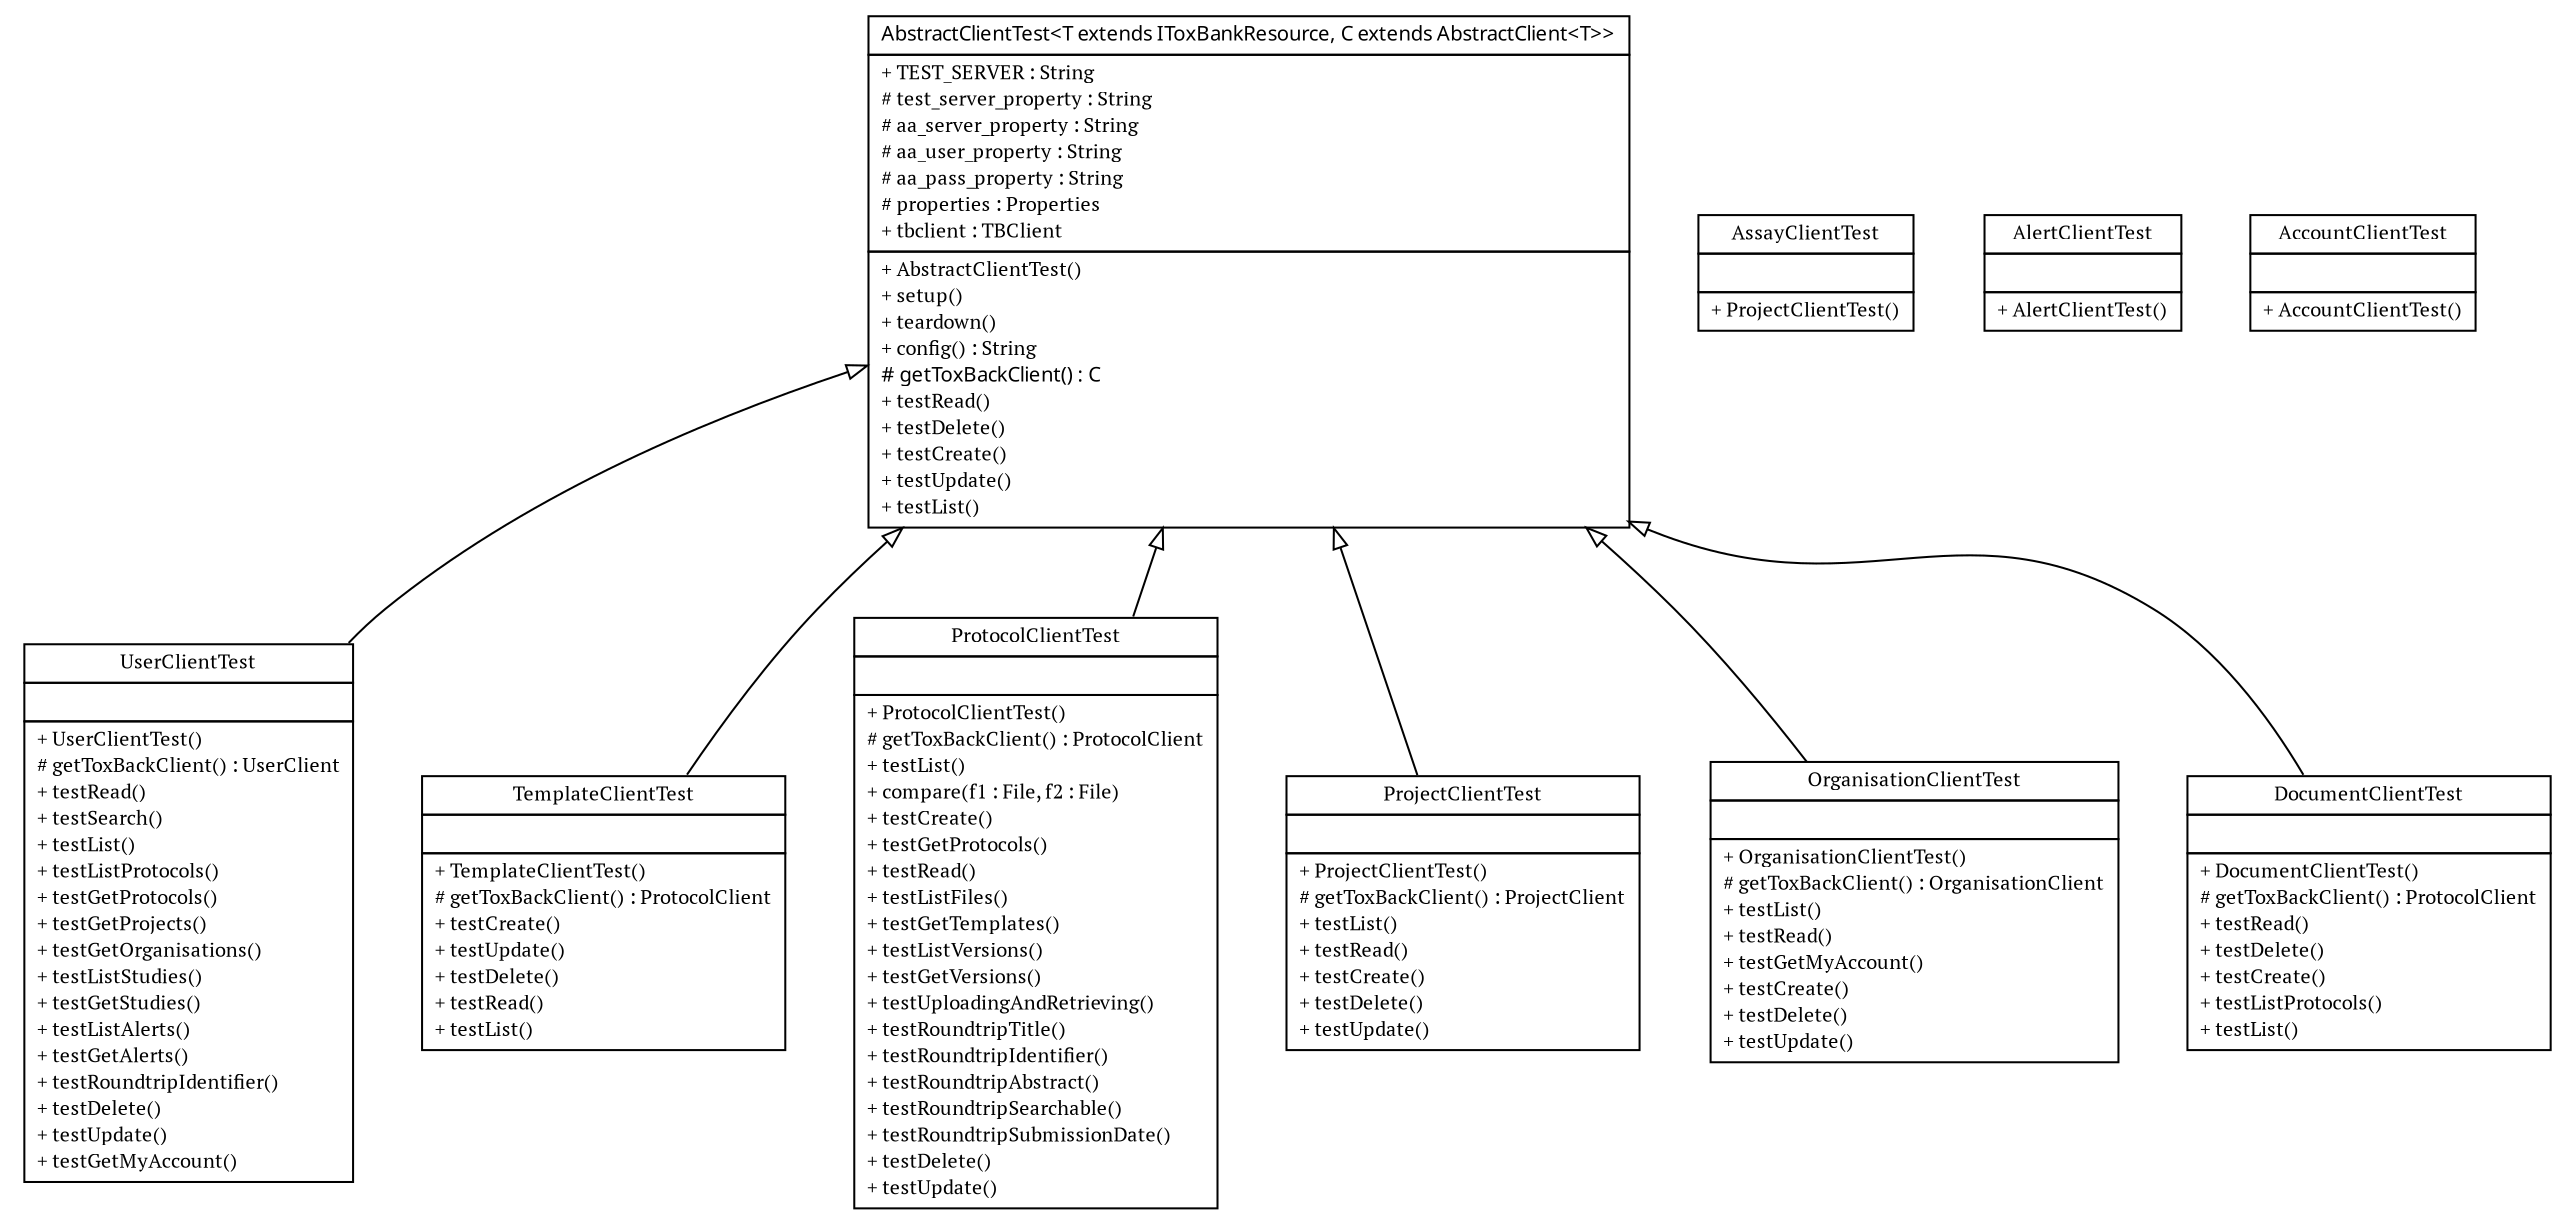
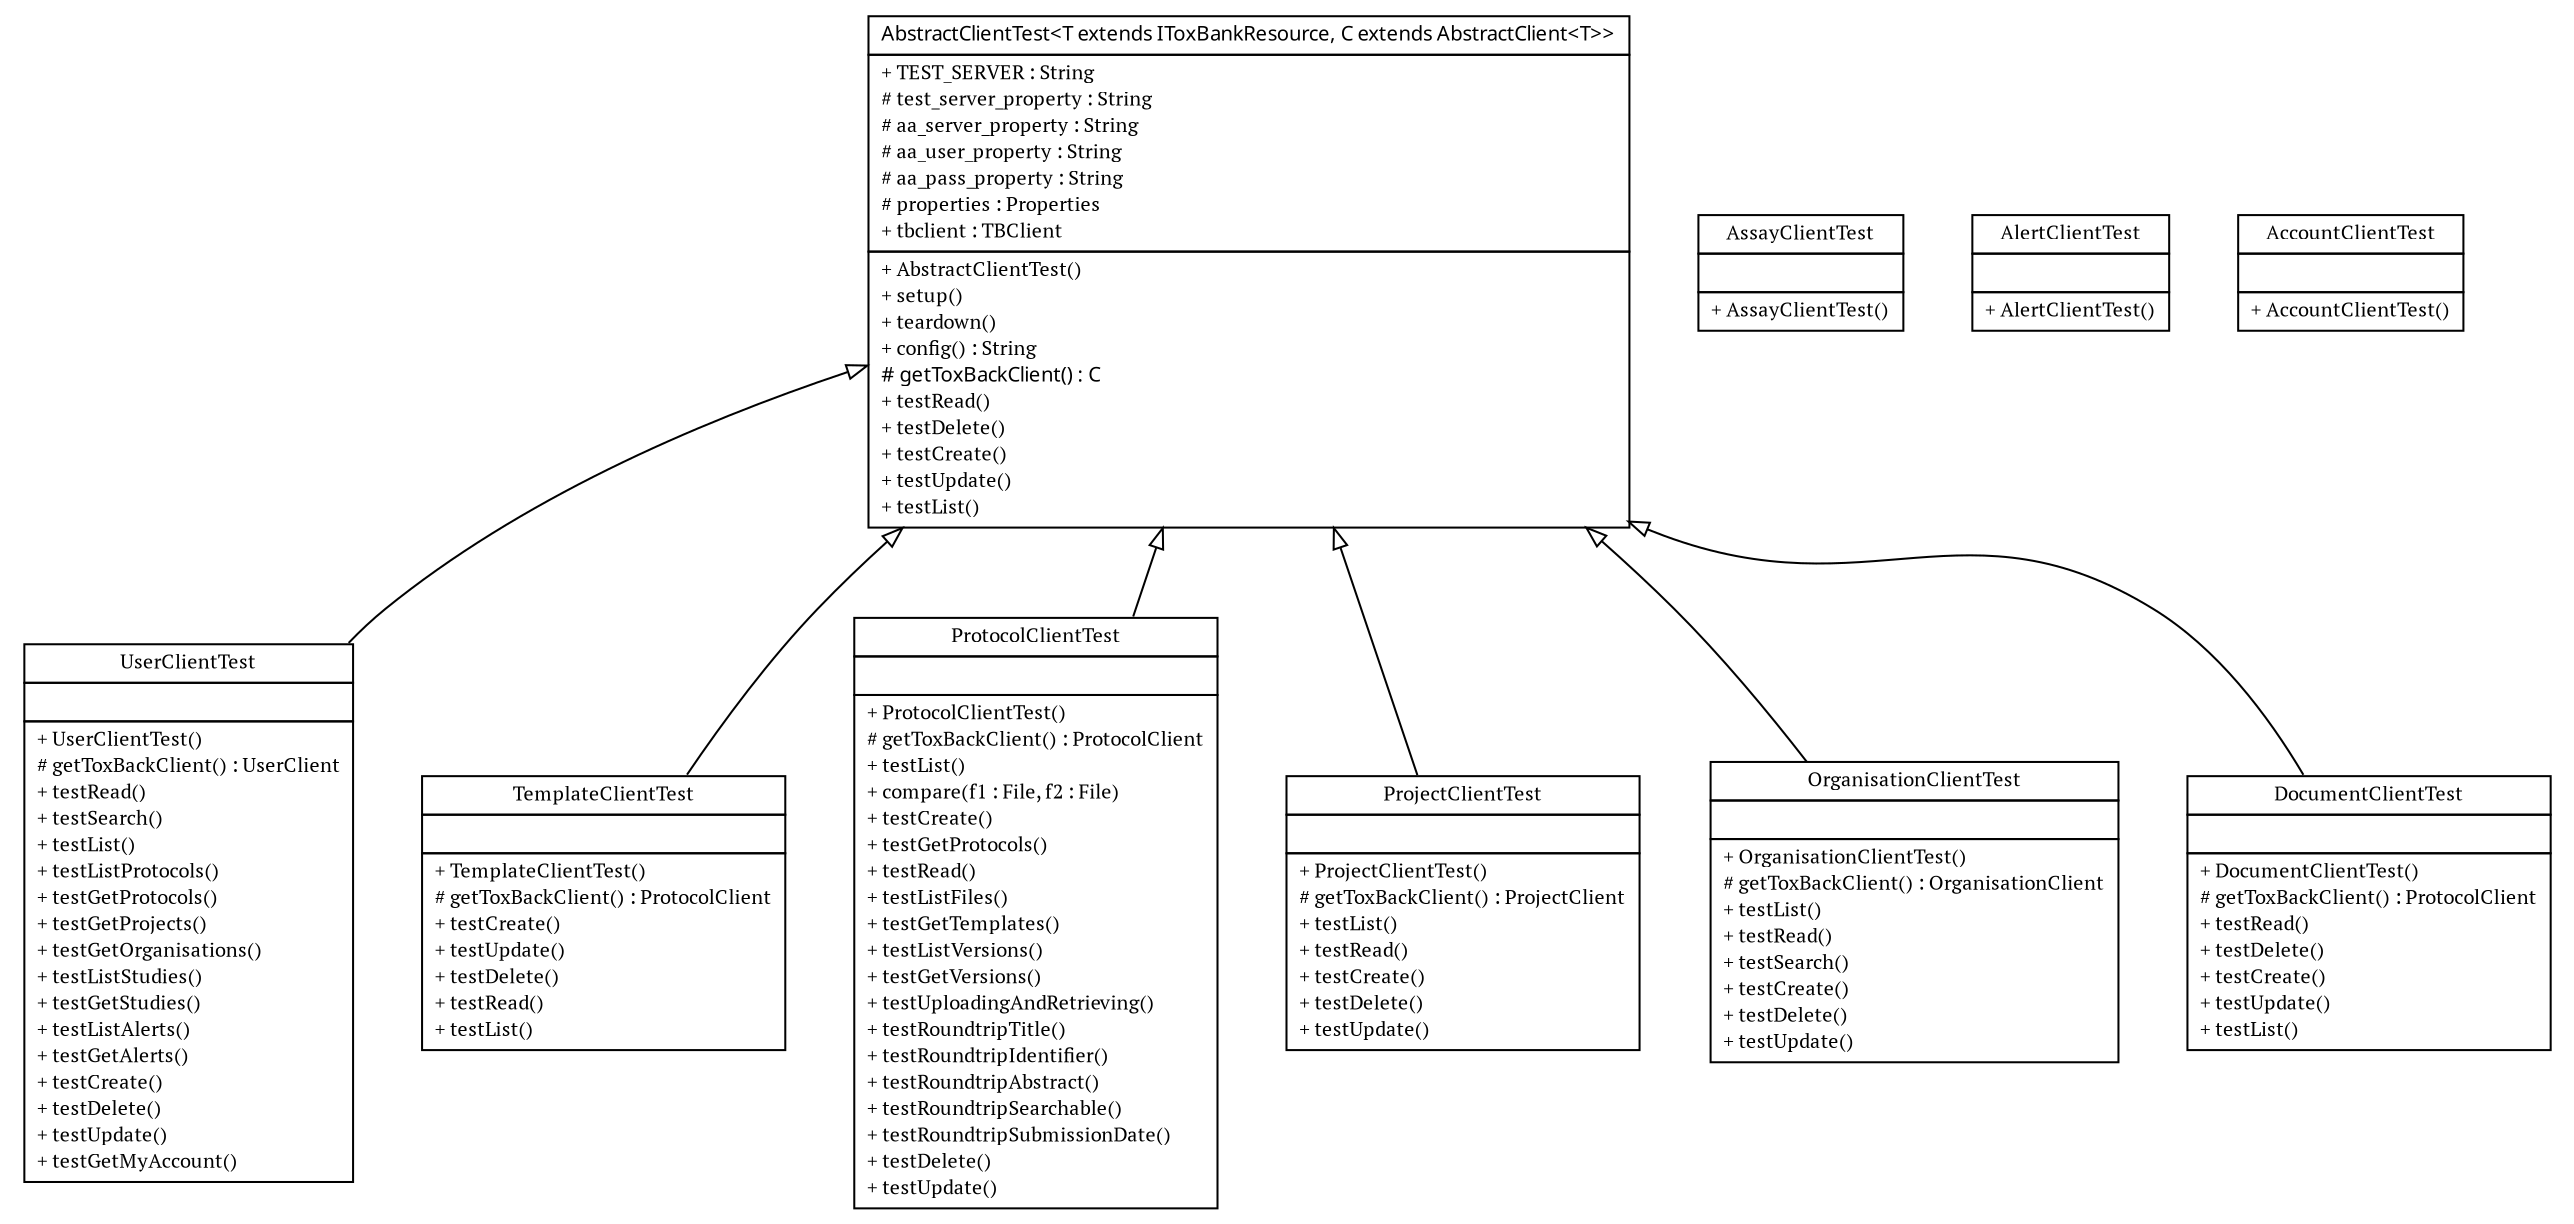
(1806, 310) -> (1801, 310)
(1824, 963) -> (1787, 963)
(2292, 1003) -> (2267, 1003)
(158, 1083) -> (100, 1083)
